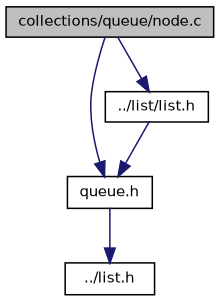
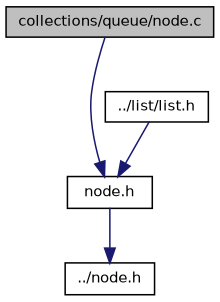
(130, 58) -> none
(110, 192) -> (110, 192)
(110, 279) -> (110, 279)
